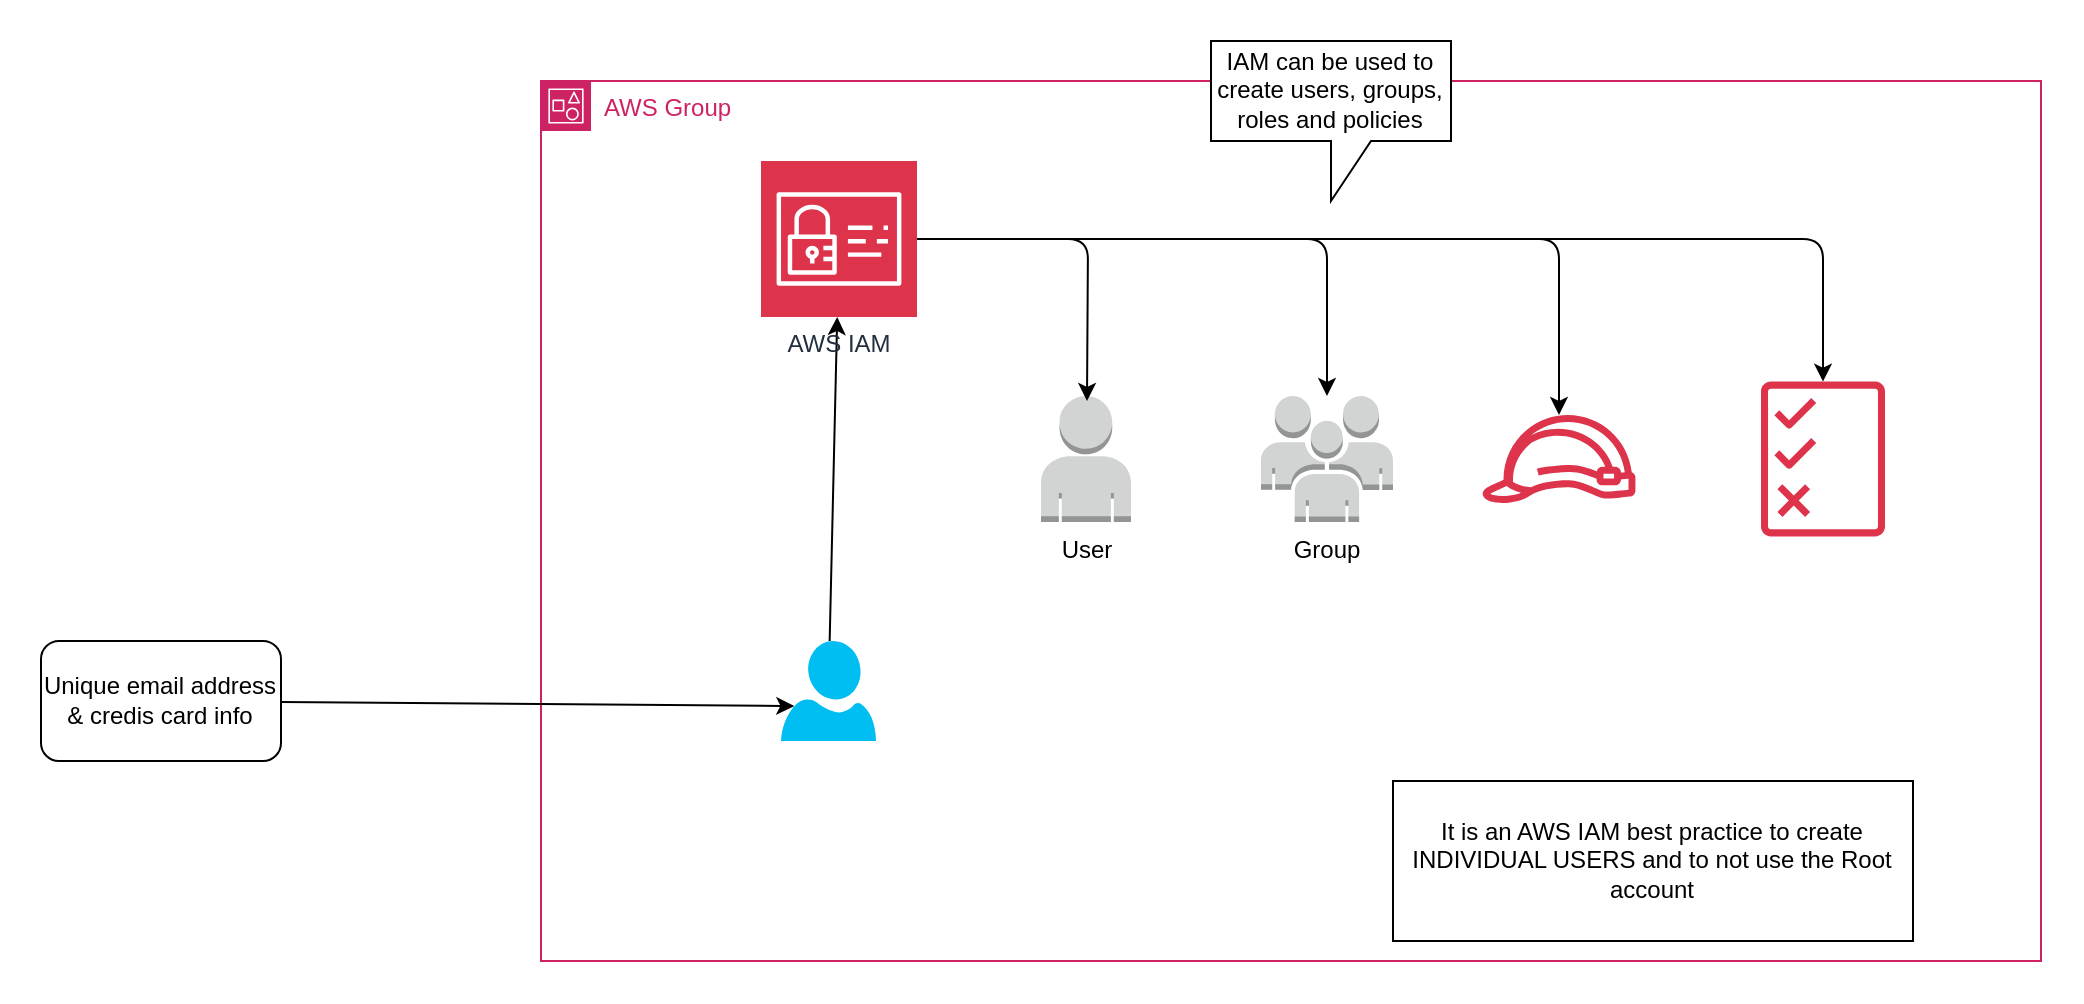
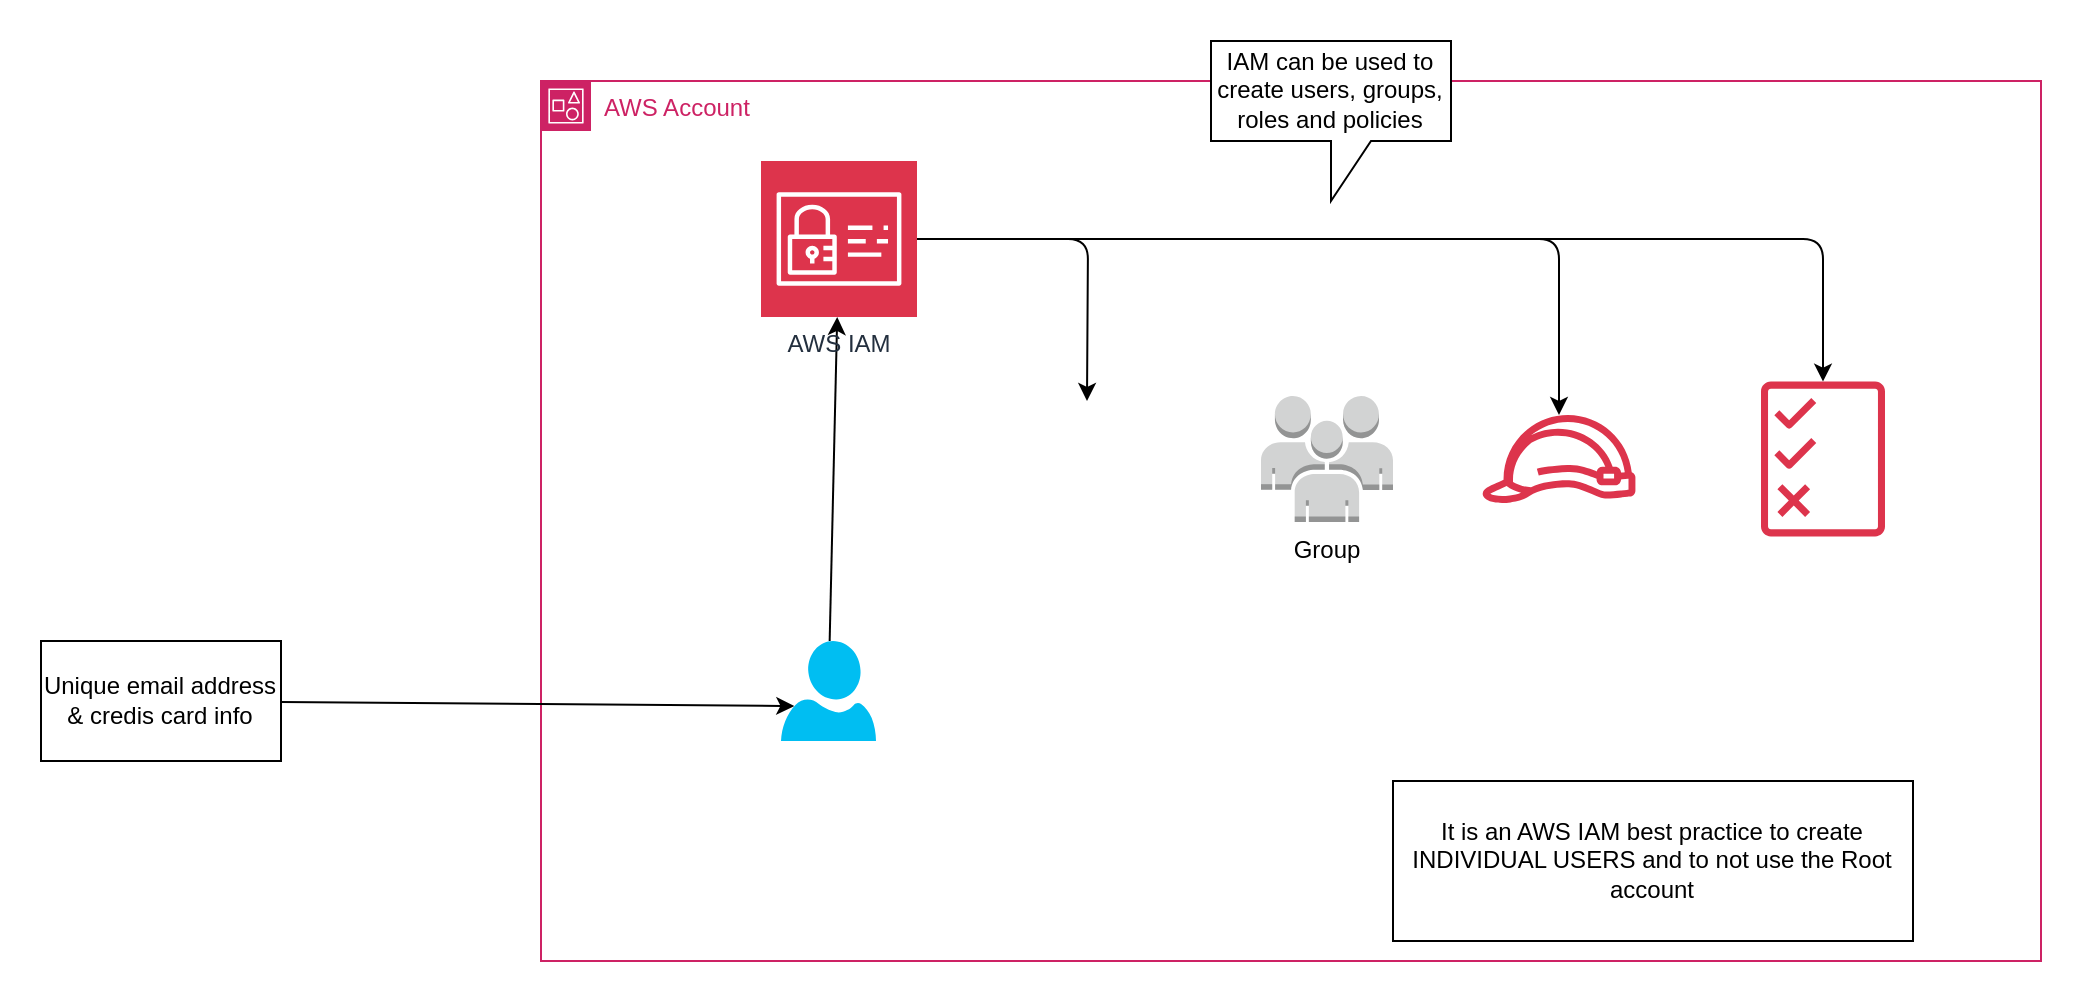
(662, 109) -> (676, 109)
(1327, 314) -> none
(1086, 459) -> none
(161, 701) -> (161, 701)
